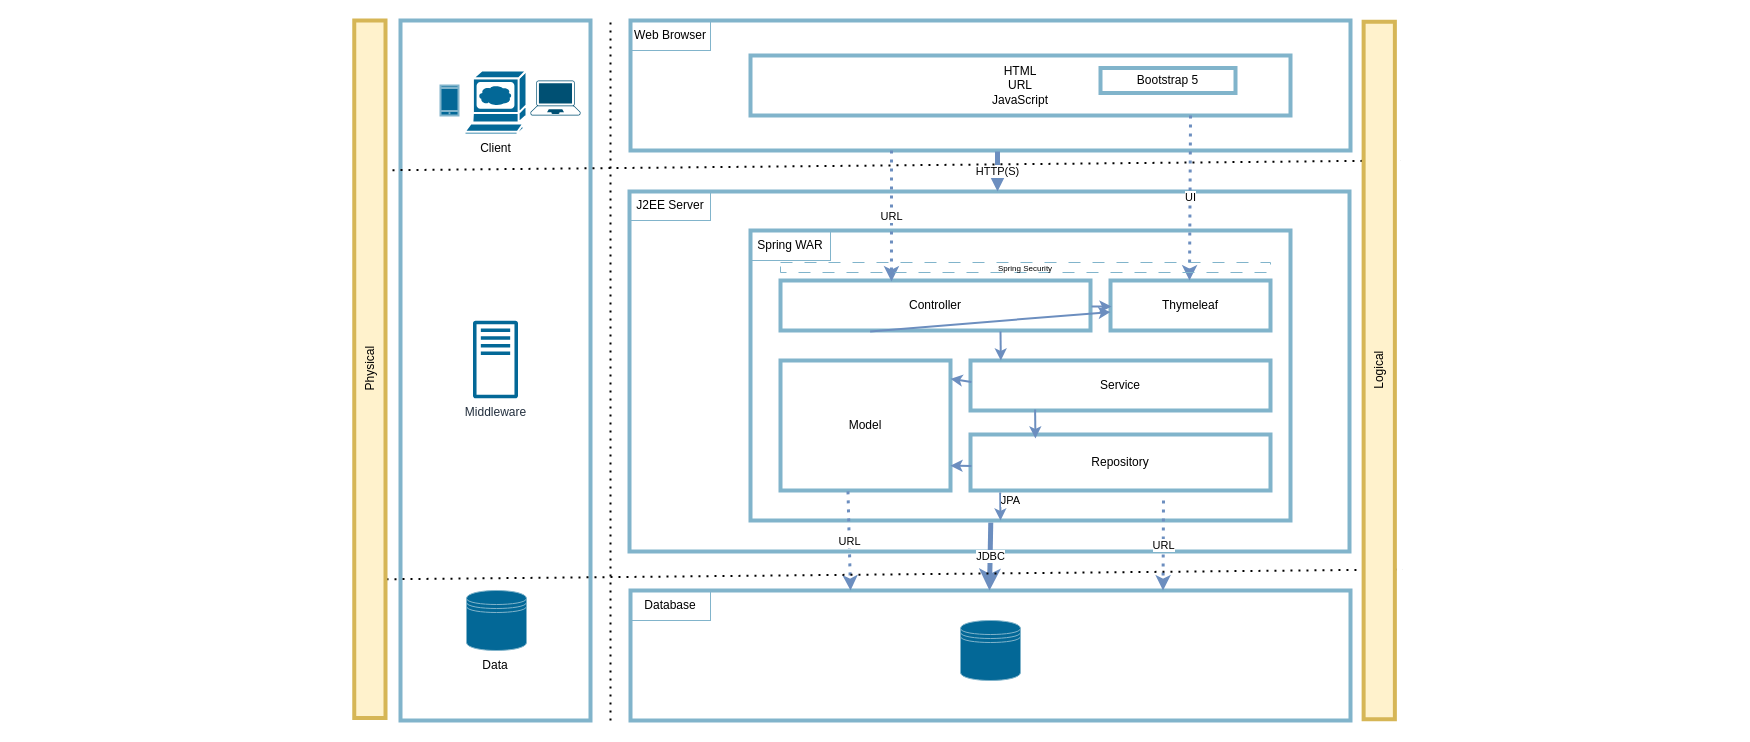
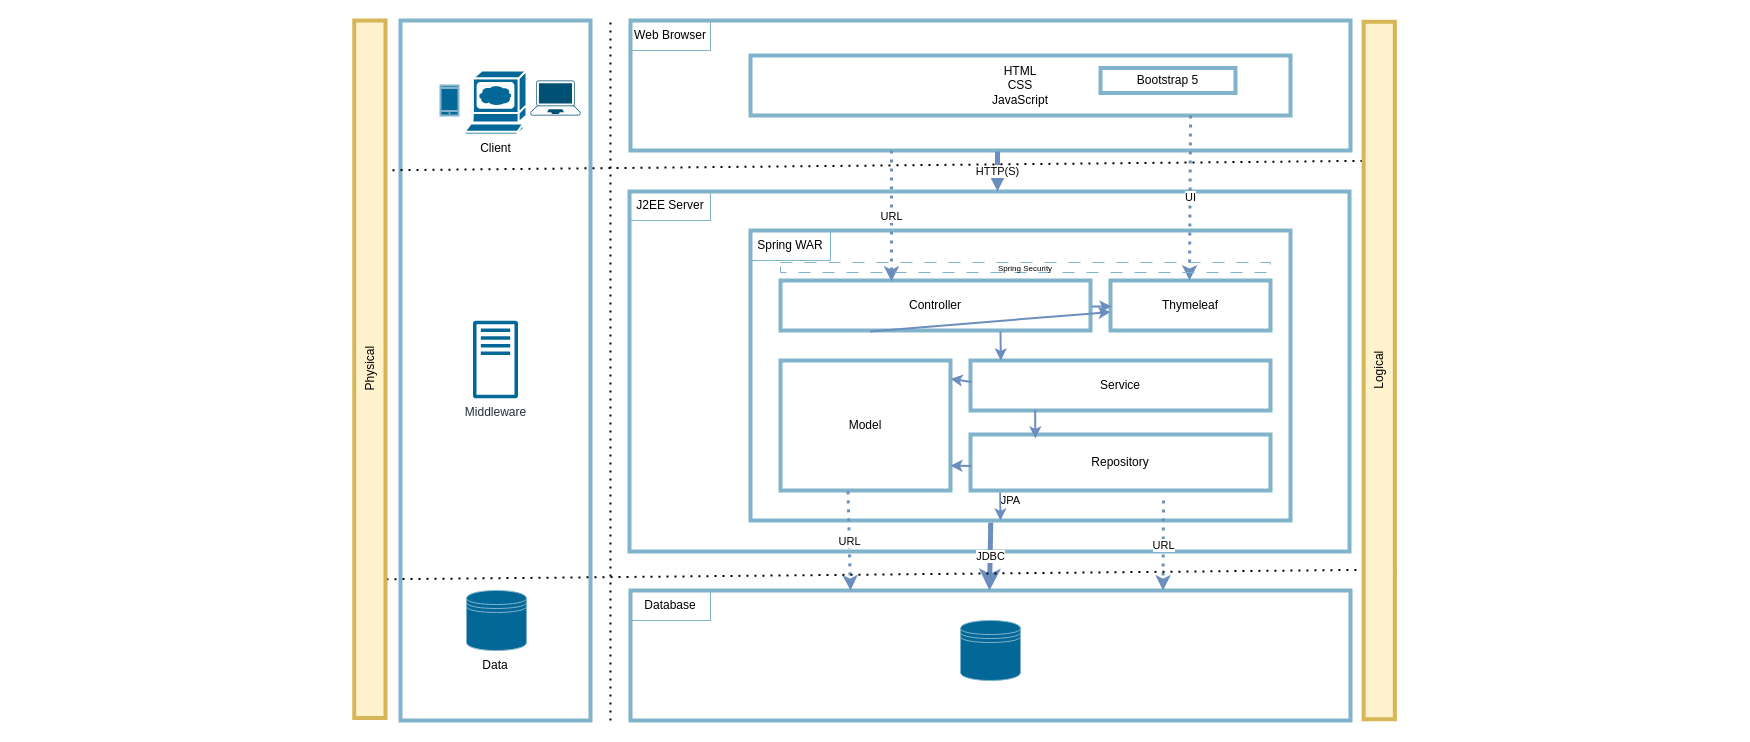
(1021, 86) -> (1021, 86)
